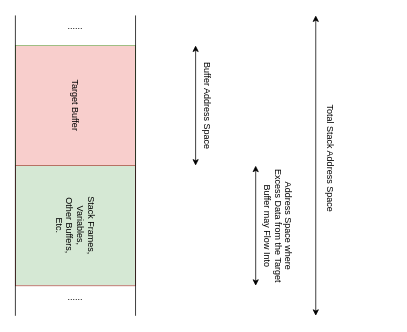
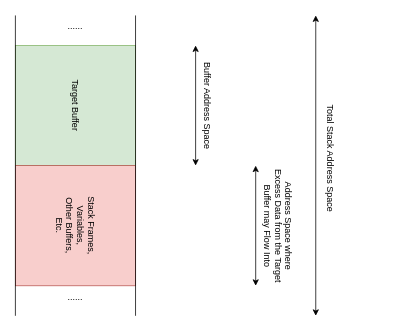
(75, 105) -> (75, 105)
(75, 225) -> (75, 225)
